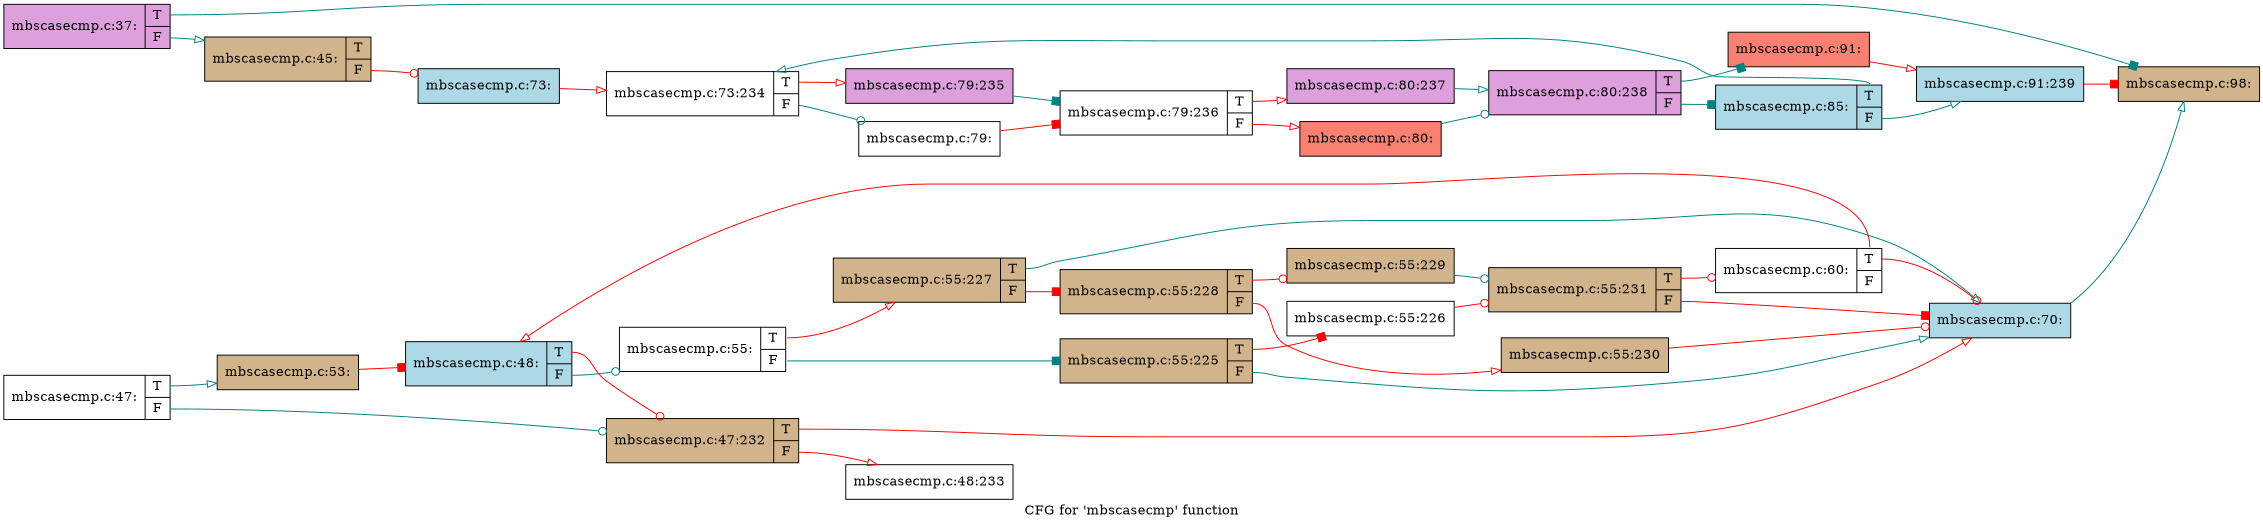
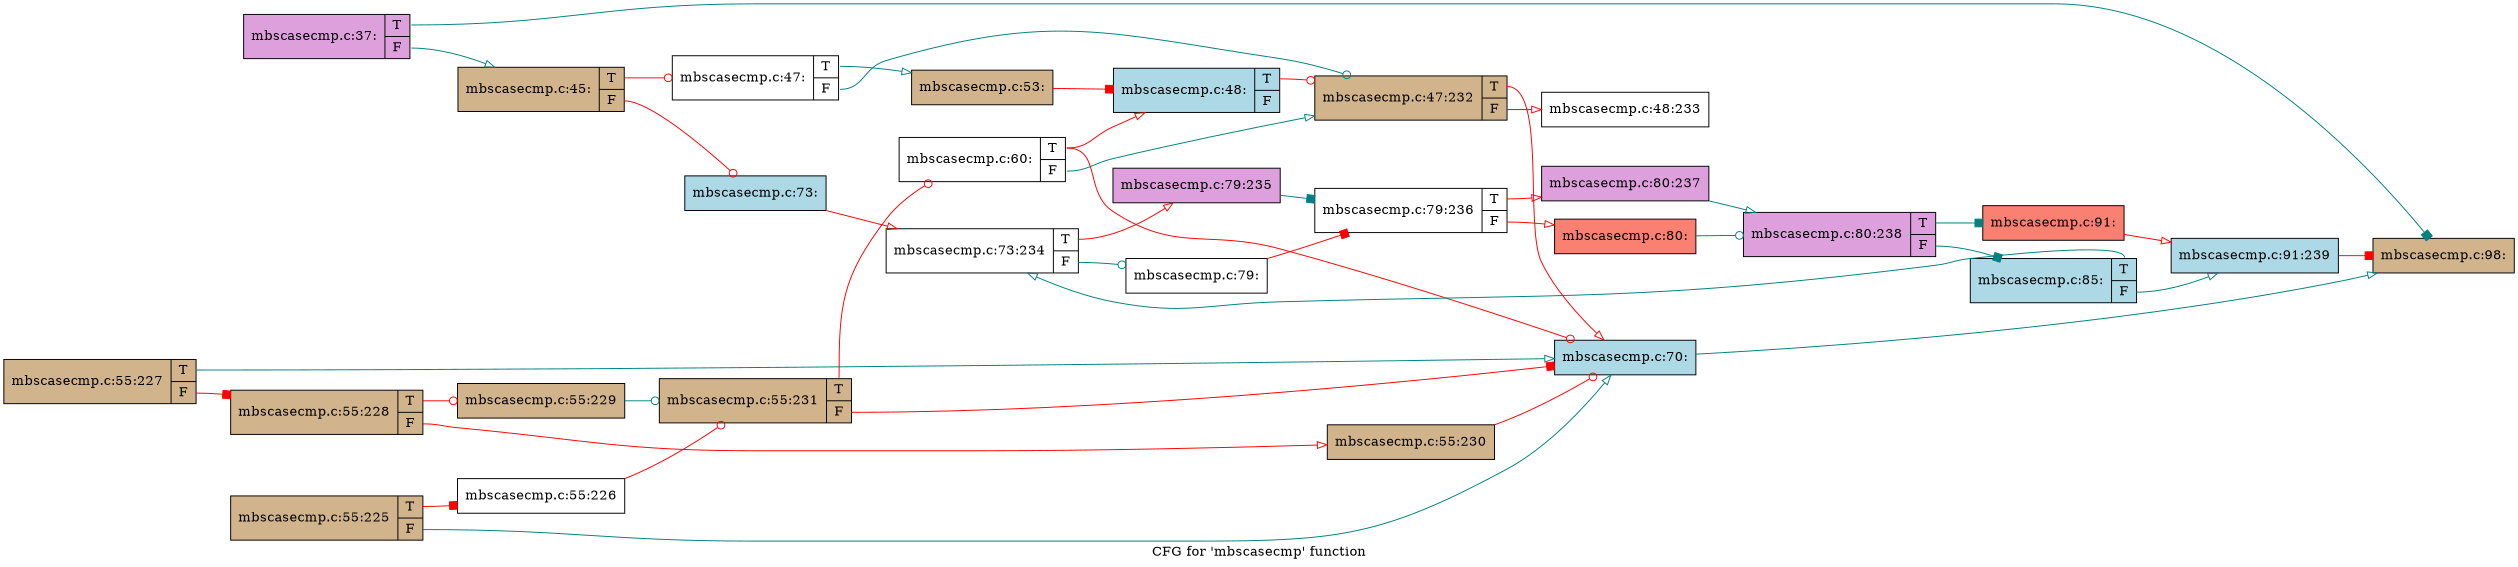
none -> (645, 78)
none -> (1185, 142)
(703, 349) -> none
